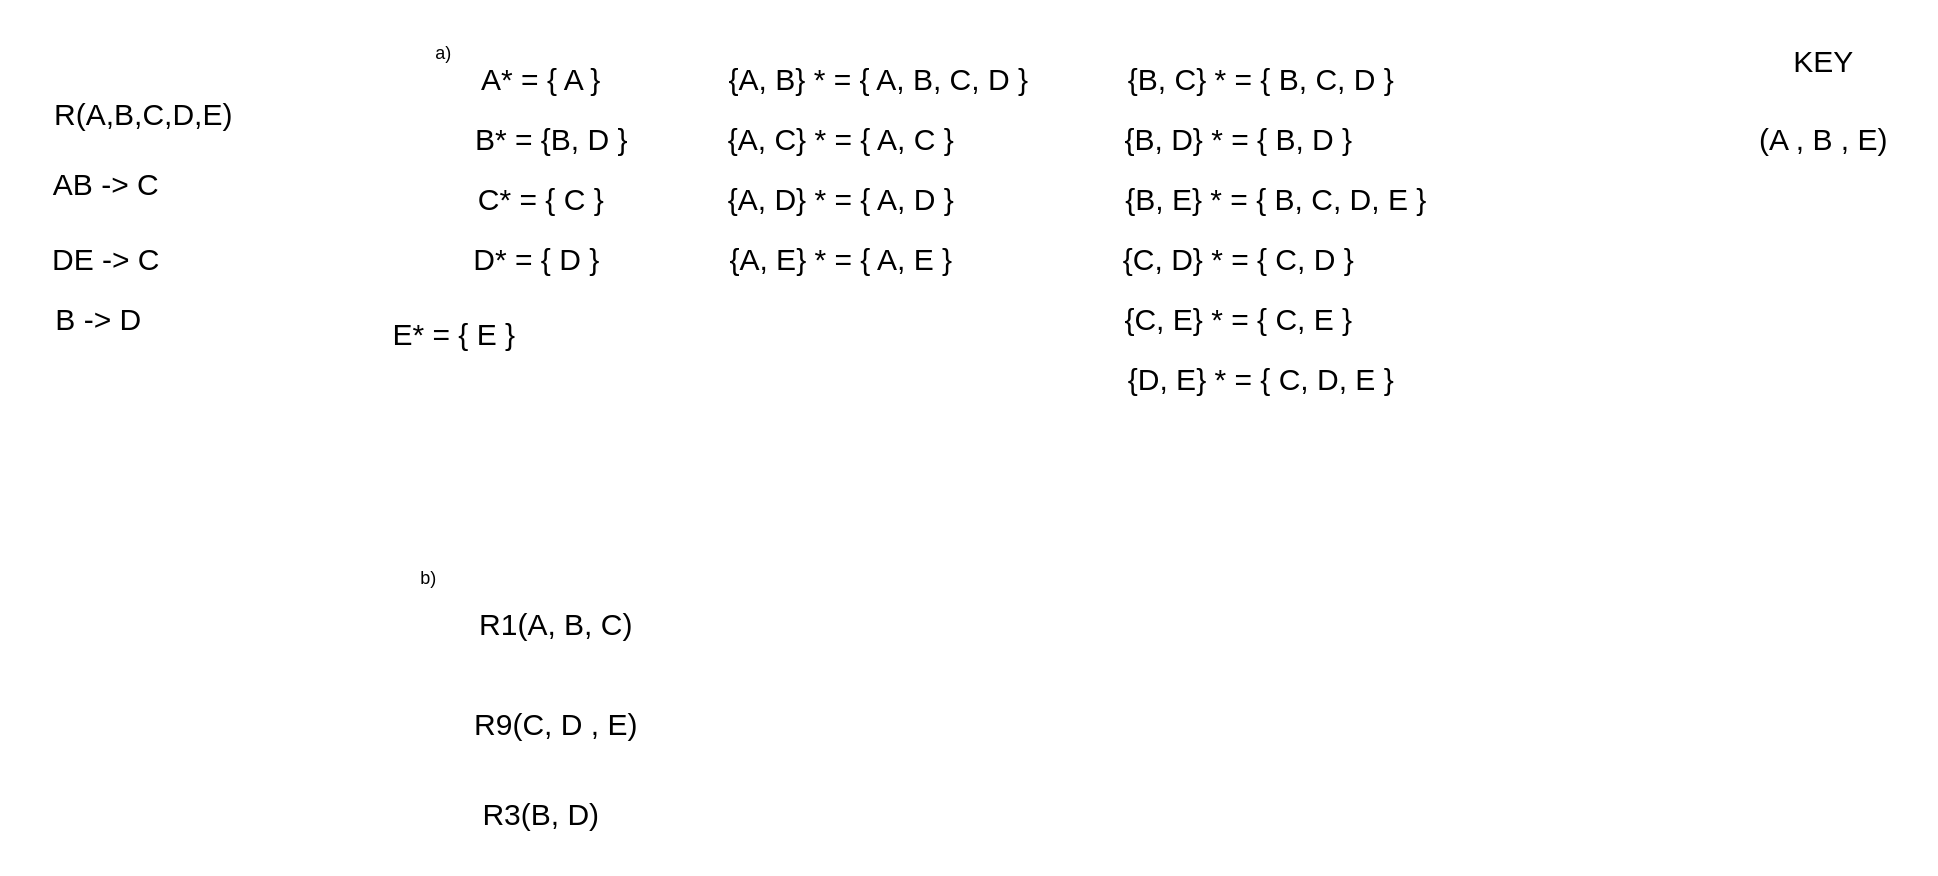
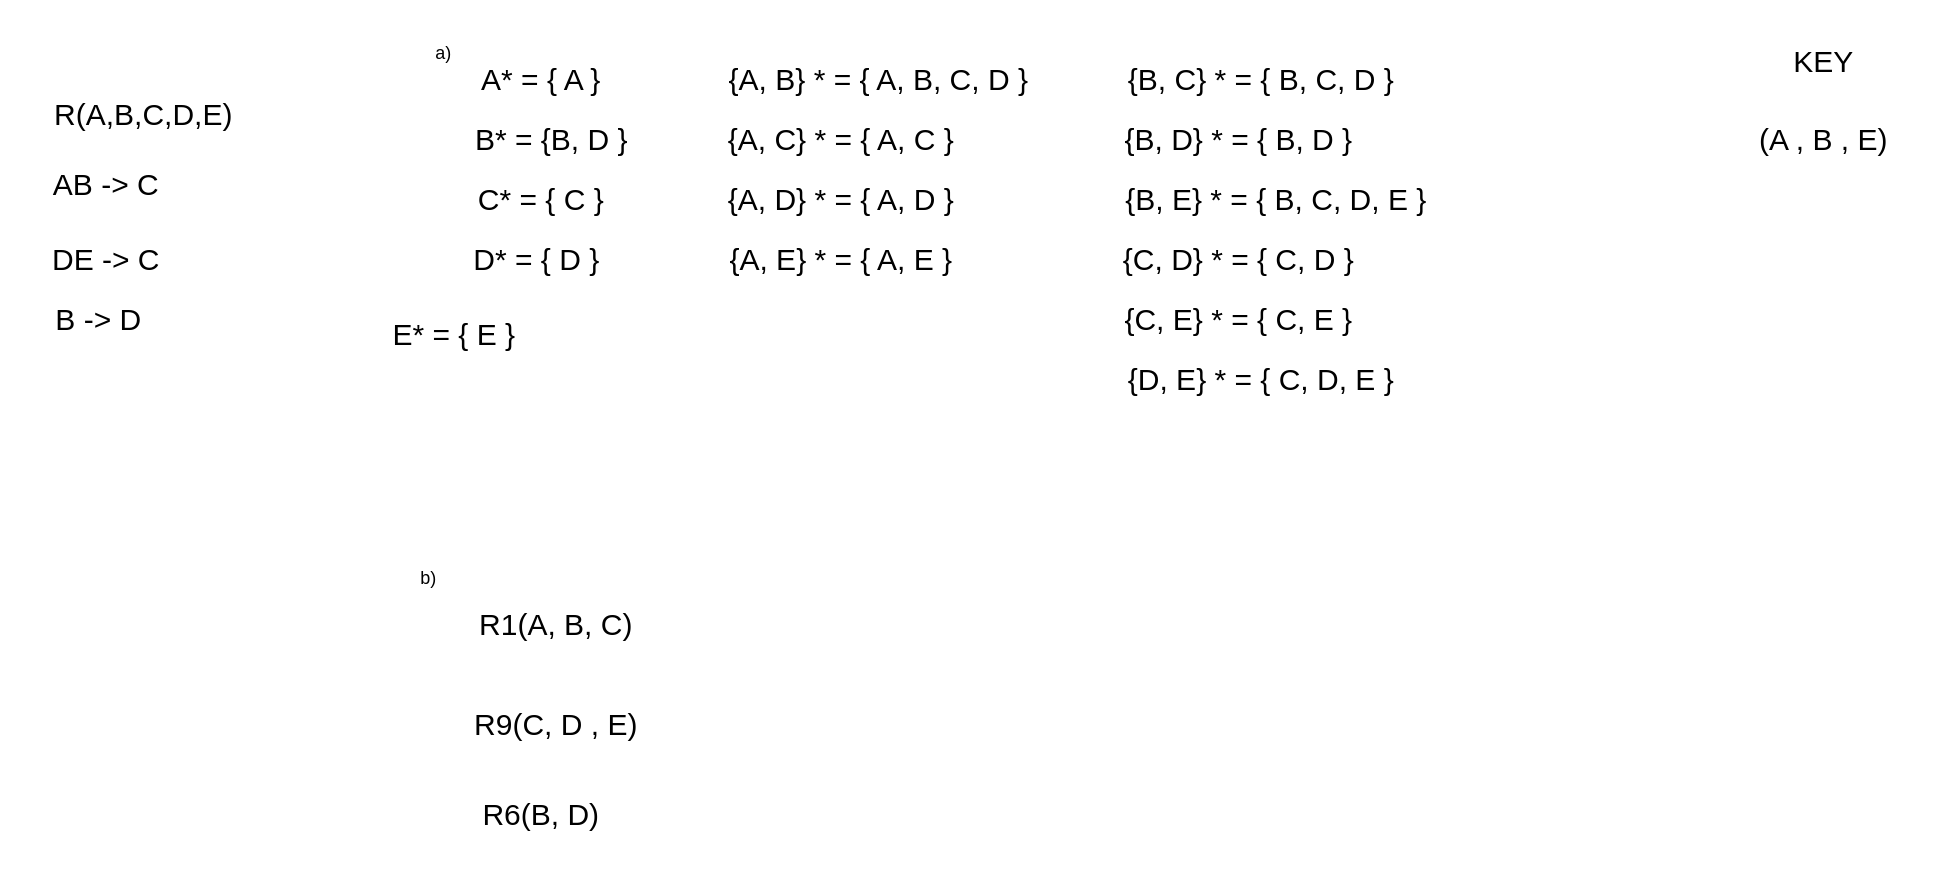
(542, 814) -> (542, 814)
